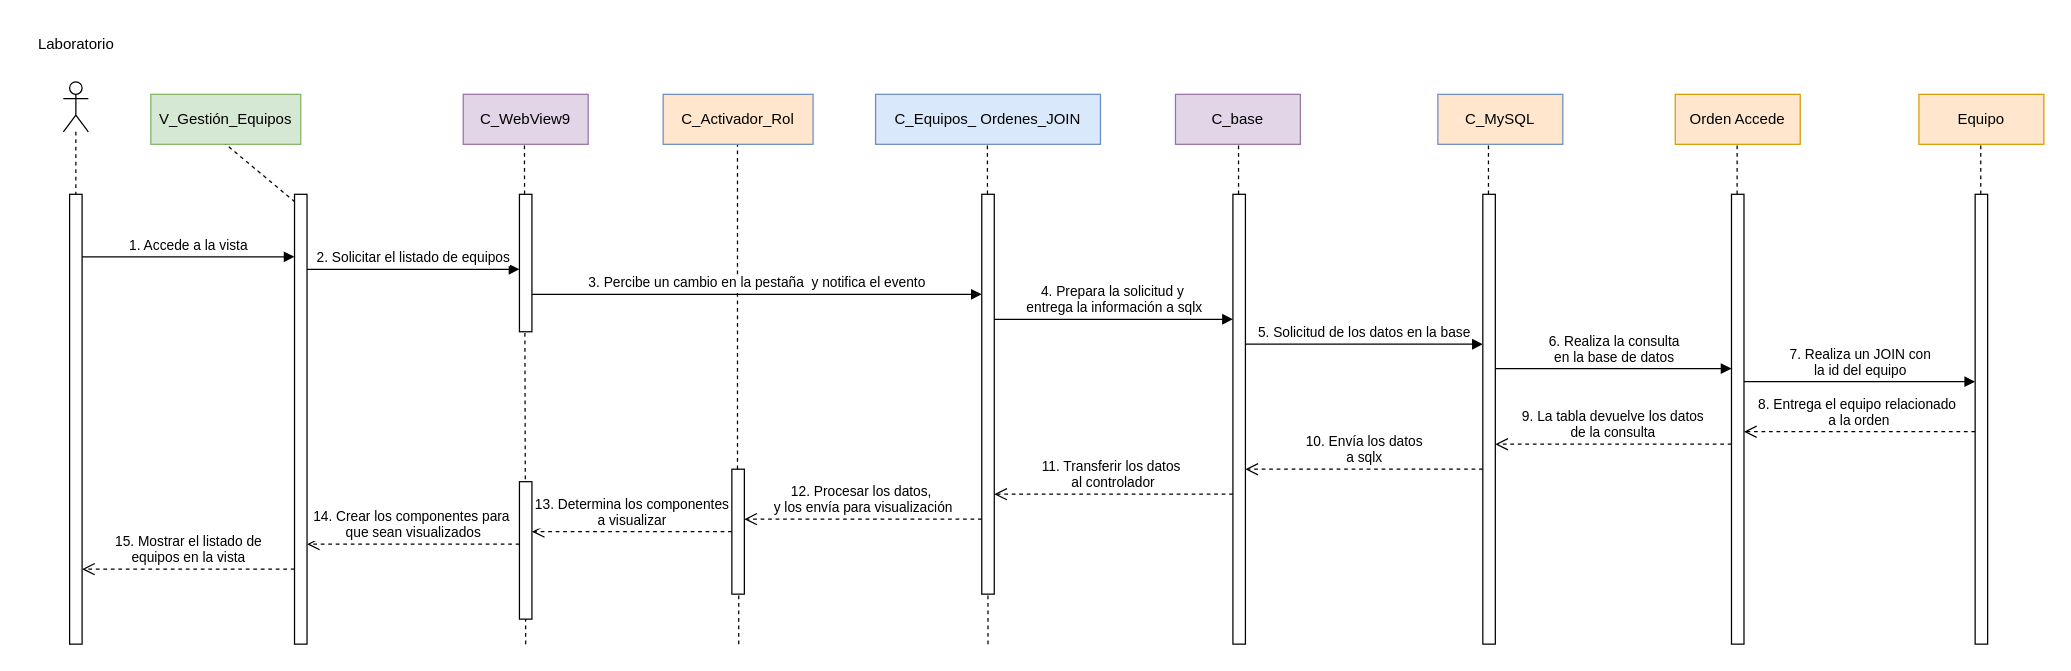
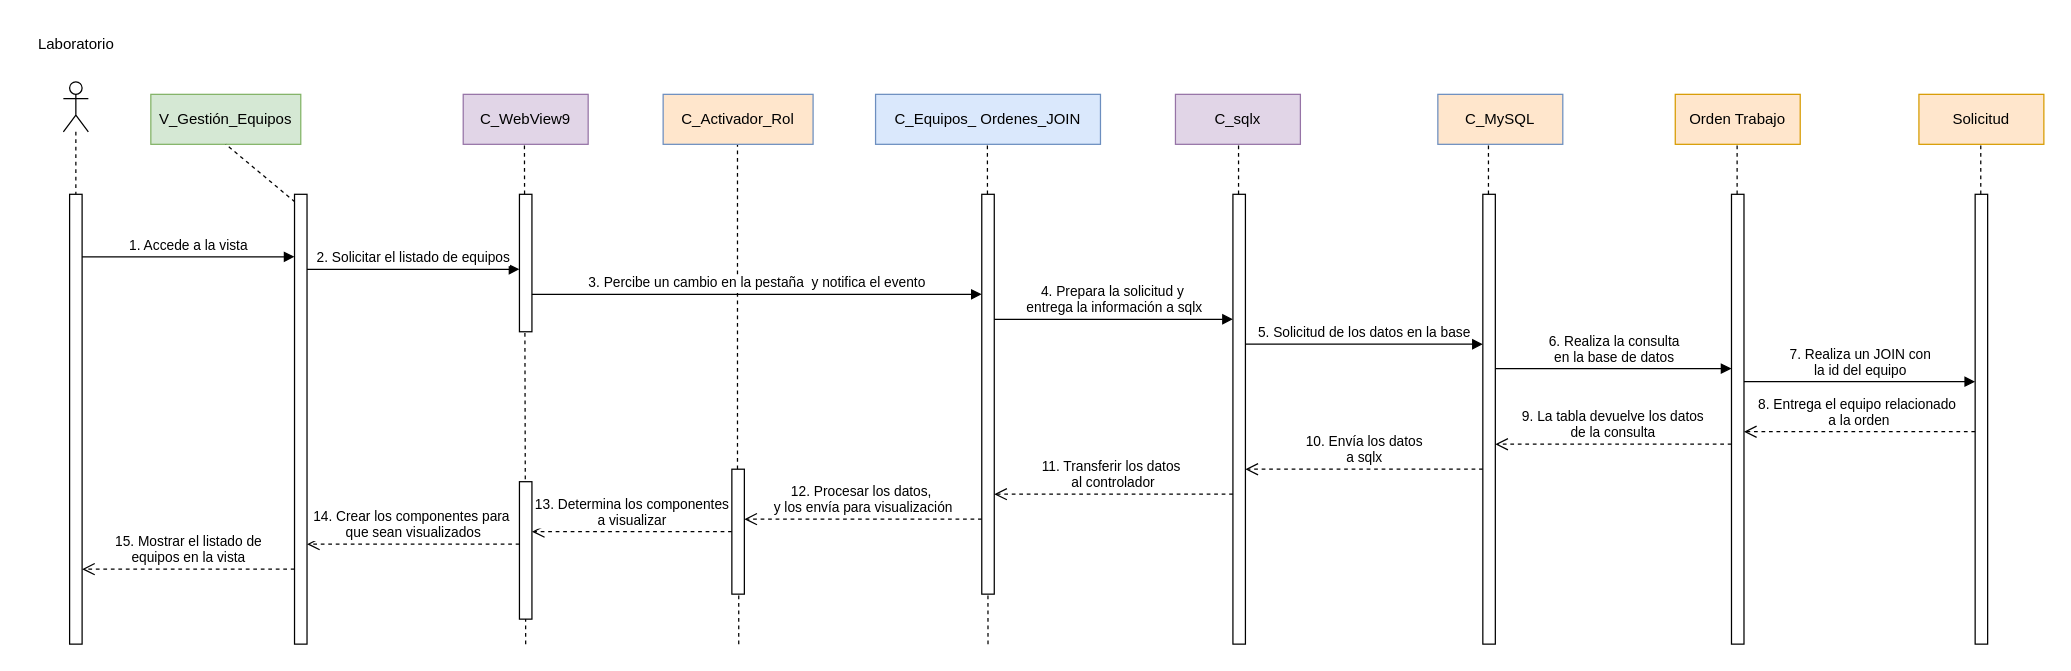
(1238, 119) -> (1238, 119)
(1738, 119) -> (1738, 119)
(1982, 119) -> (1982, 119)
